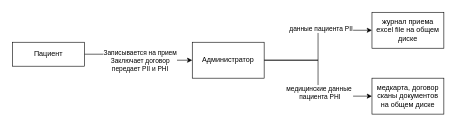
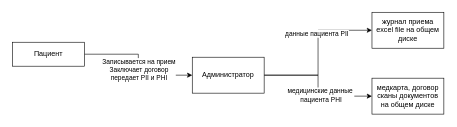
(228, 60) -> (228, 75)
